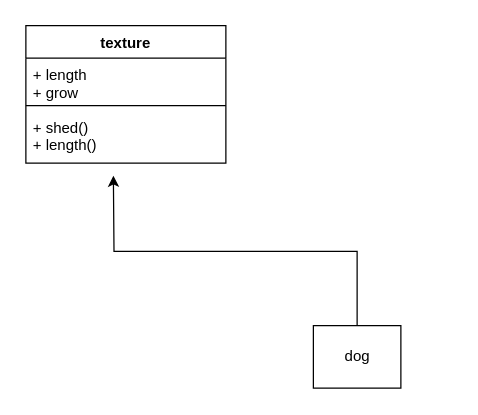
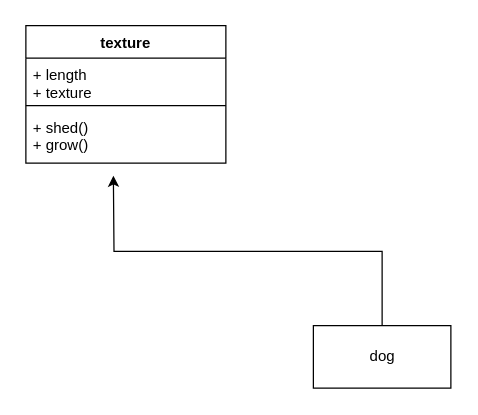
(62, 75) -> (62, 75)
(64, 128) -> (64, 128)
(357, 357) -> (382, 357)
